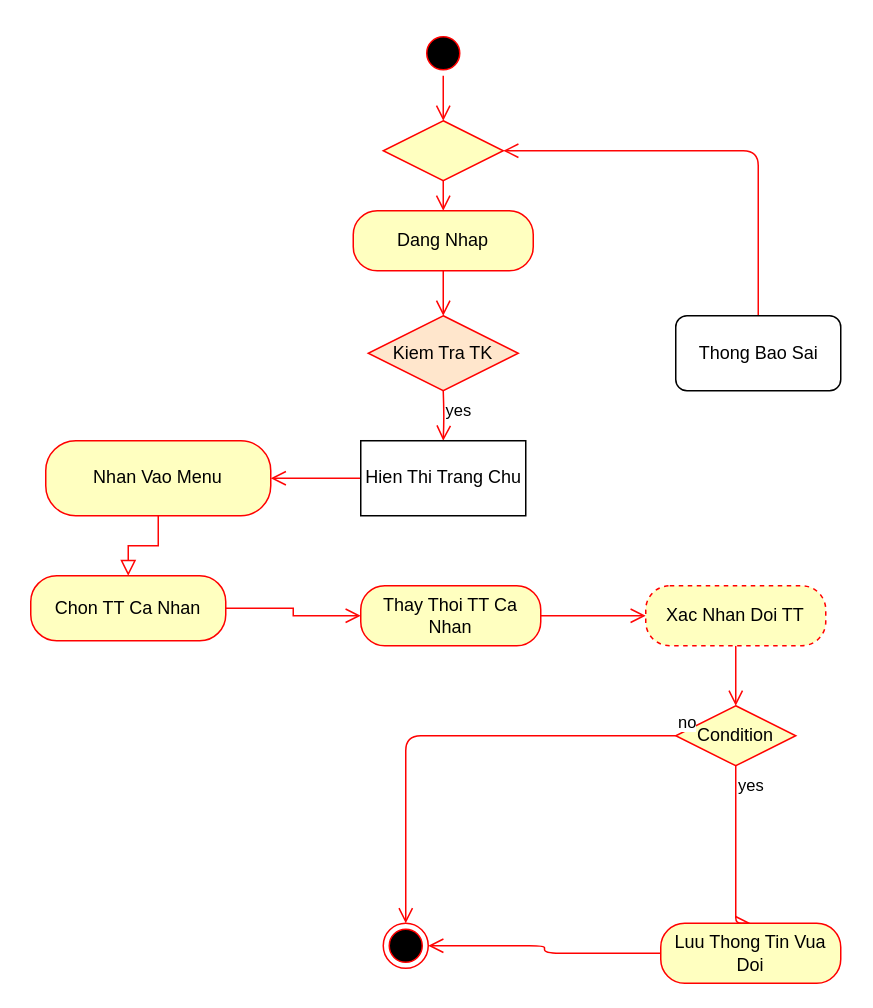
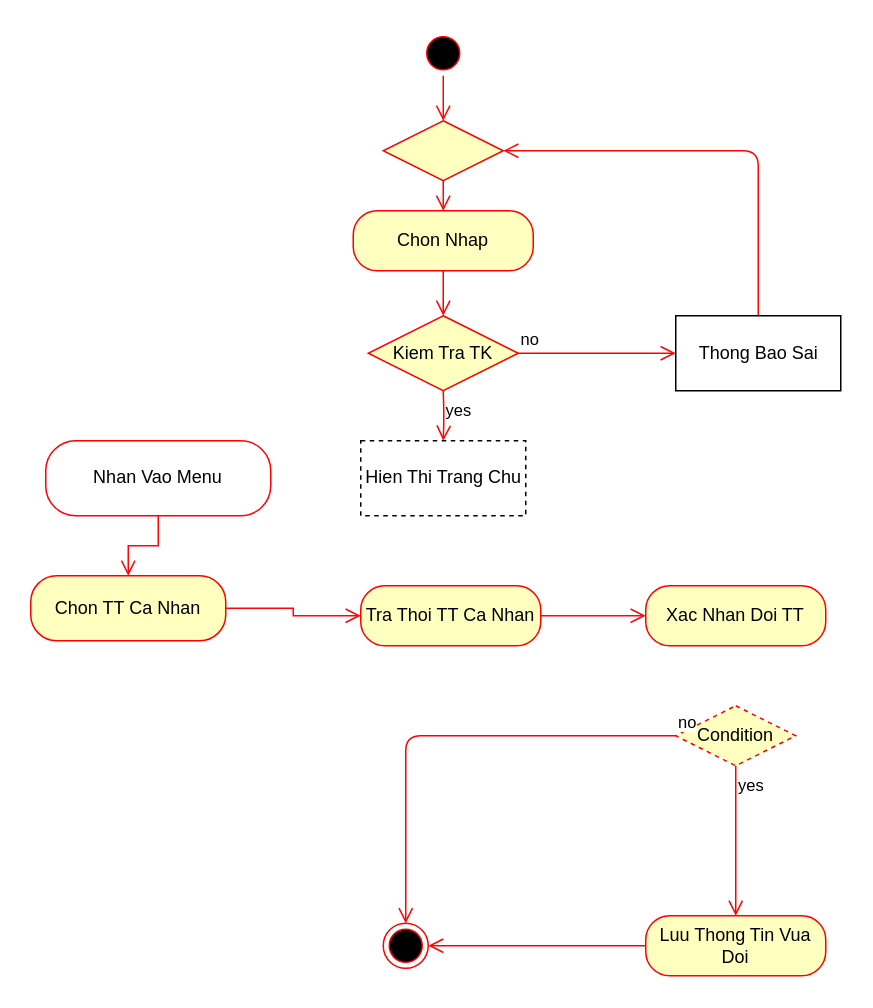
(443, 241) -> (443, 241)
(443, 353) -> (443, 353)
none -> (591, 353)
(758, 353) -> (758, 353)
(158, 478) -> (158, 478)
(317, 478) -> none
(443, 478) -> (443, 478)
(128, 560) -> (128, 565)
(451, 616) -> (451, 616)
(736, 616) -> (736, 616)
(736, 674) -> none
(736, 736) -> (736, 736)
(751, 953) -> (736, 946)
